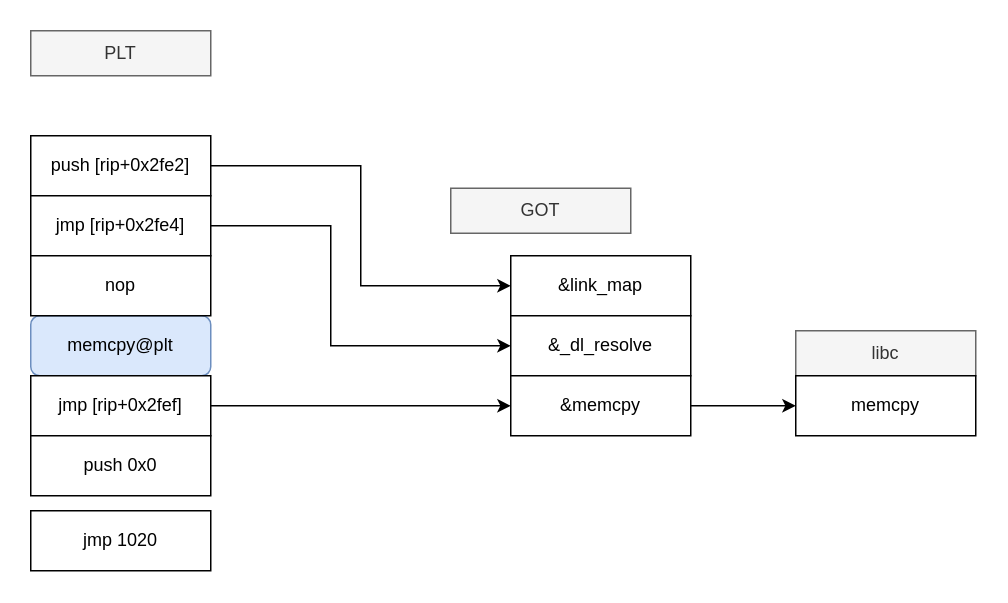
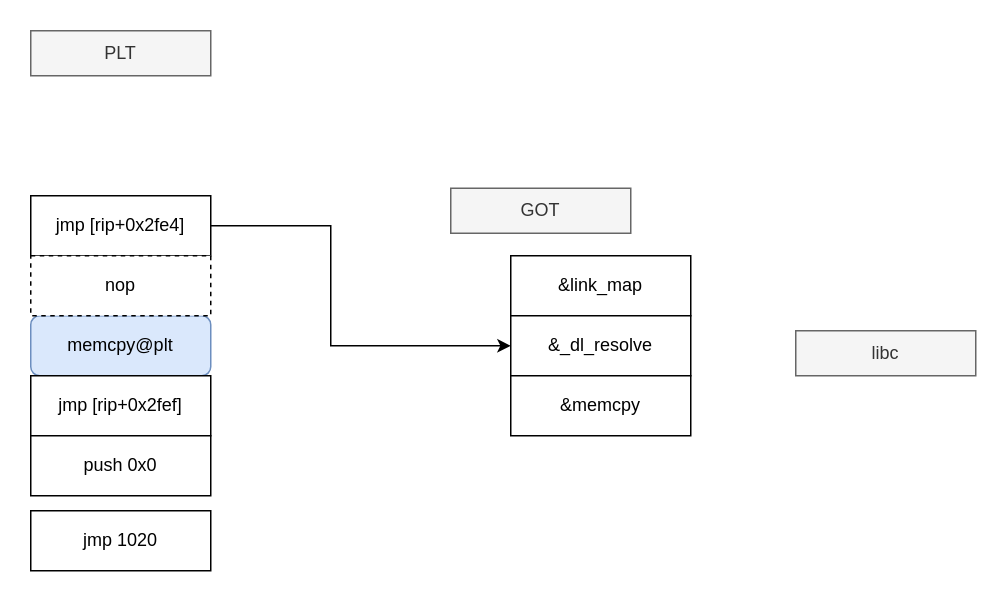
(121, 166) -> none
(361, 221) -> none
(121, 286) -> (121, 286)
(356, 406) -> none
(738, 406) -> none
(886, 406) -> none
